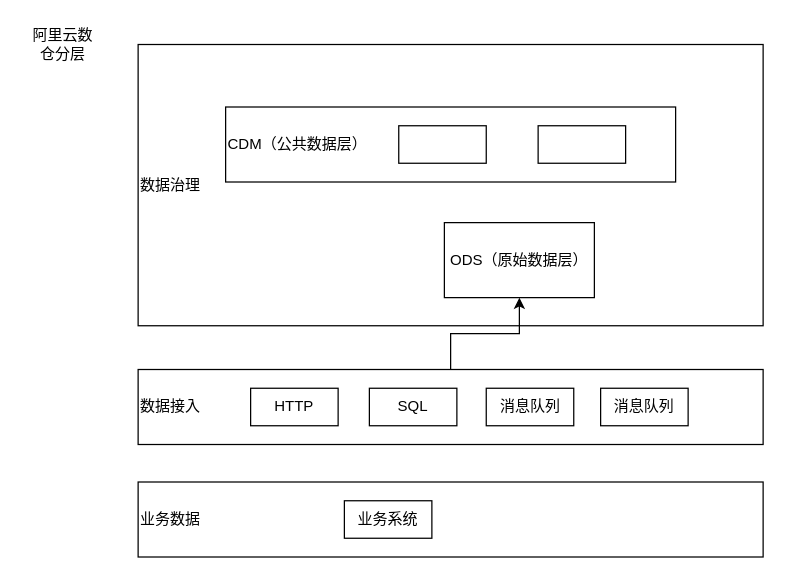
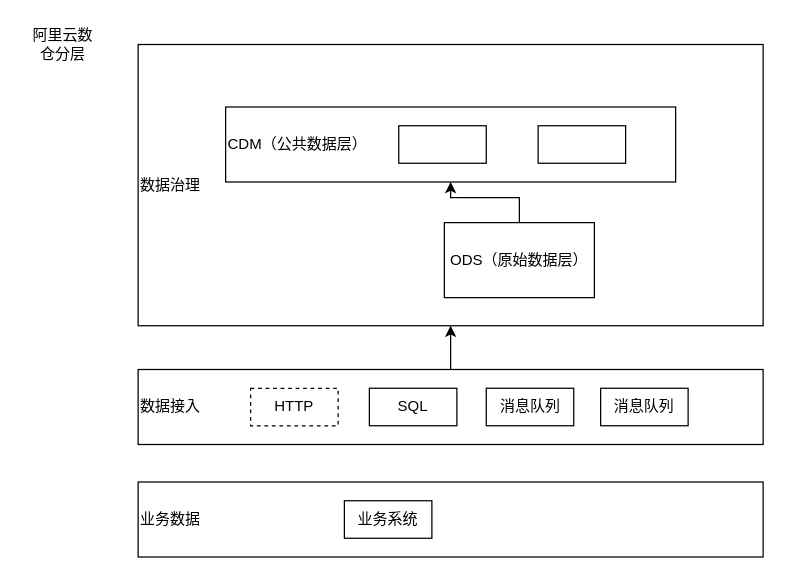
none -> (494, 198)
(497, 334) -> (451, 336)
(294, 407) -> (294, 407)
